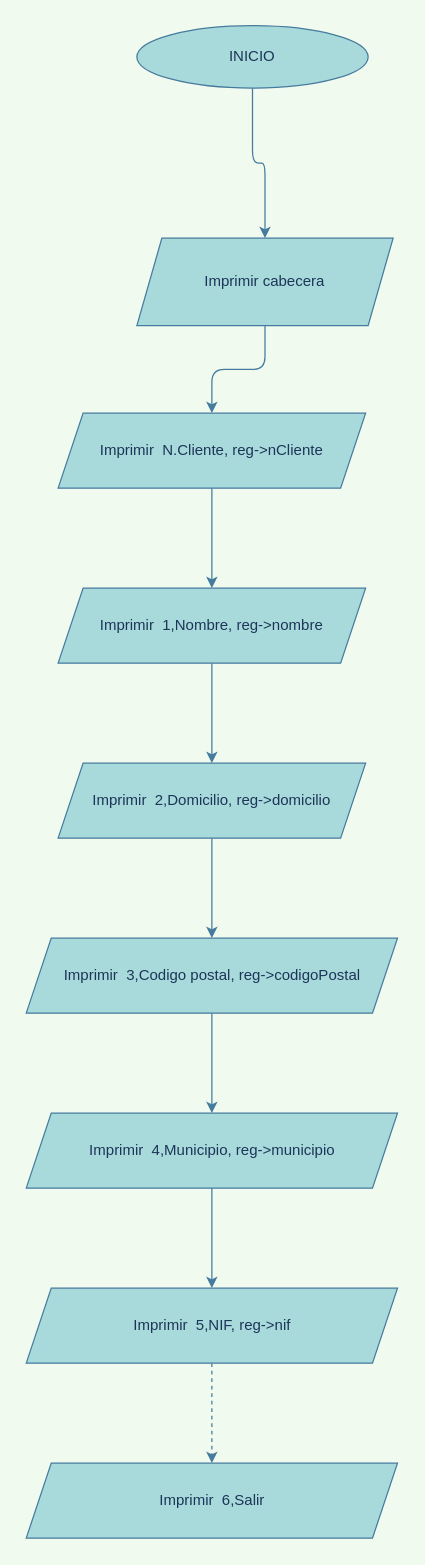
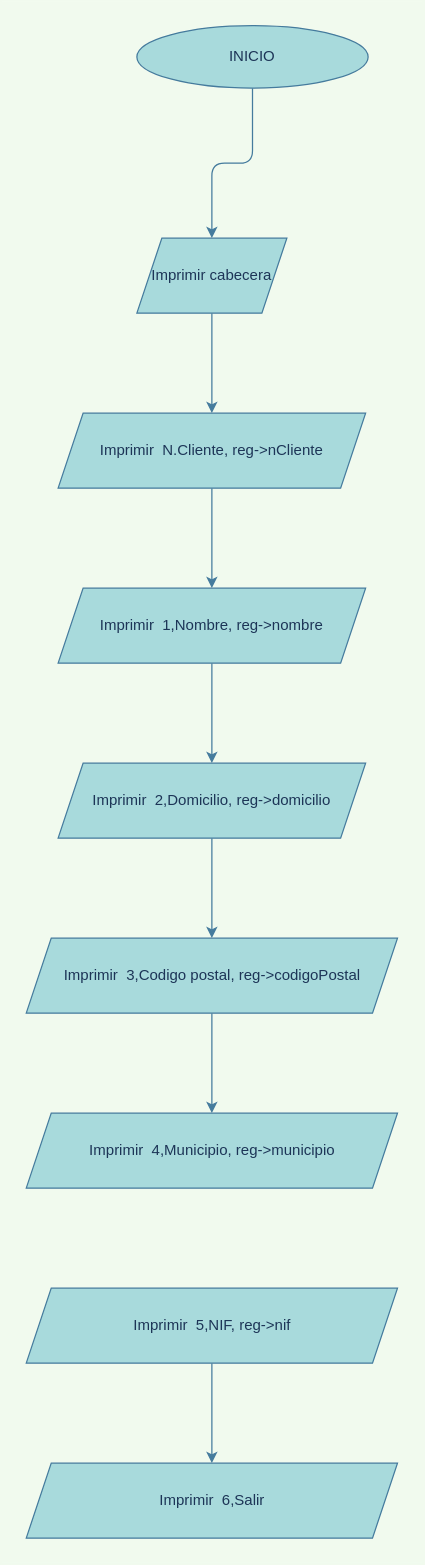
(265, 282) -> (212, 276)
(212, 1234) -> none
(212, 1409) -> (212, 1409)
